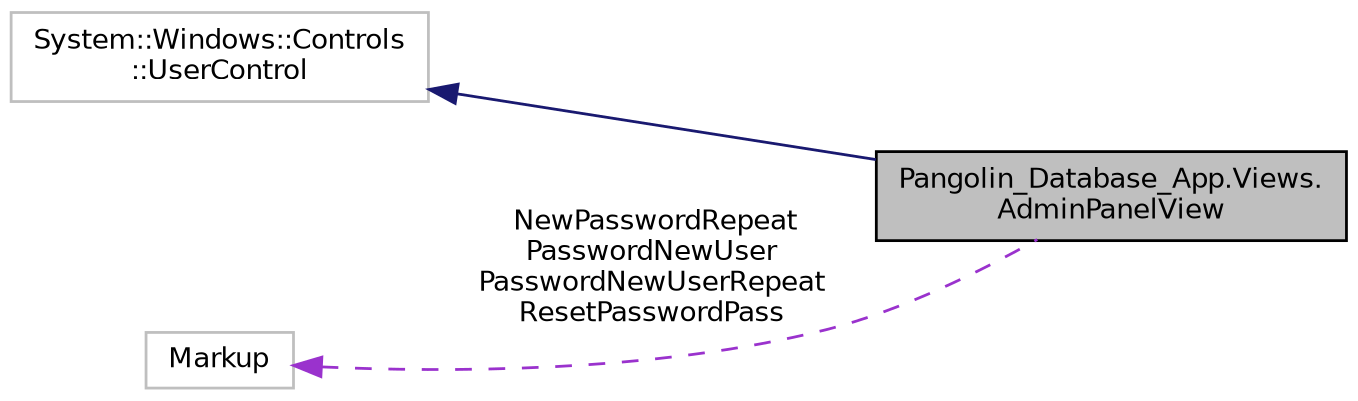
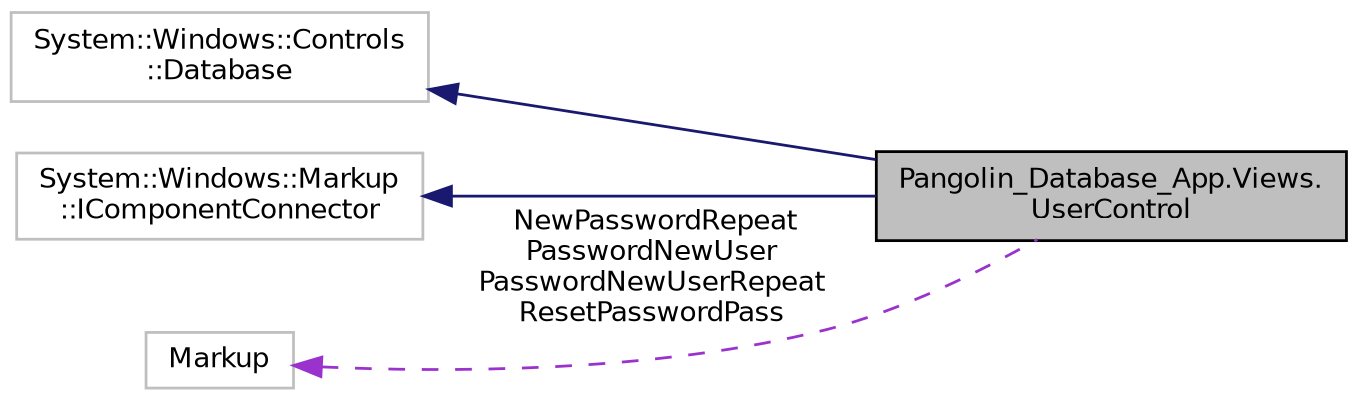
(220, 57) -> (220, 57)
none -> (220, 196)
(1111, 196) -> (1111, 196)
